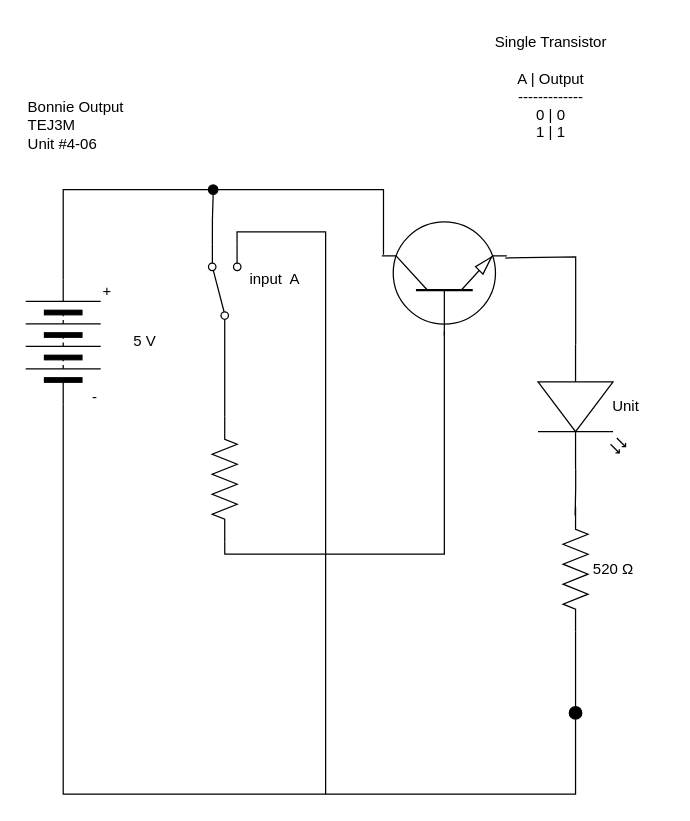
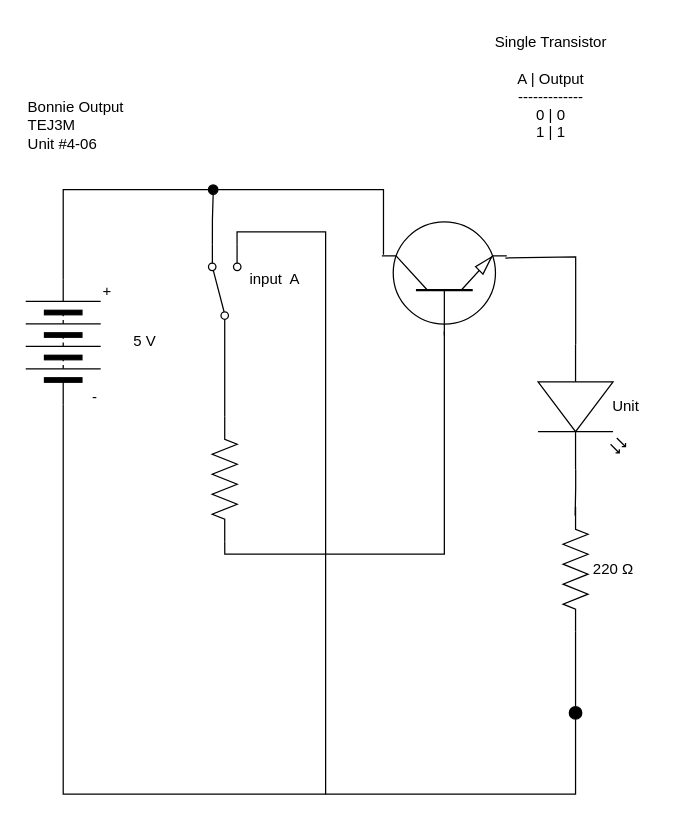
(614, 569) -> (614, 569)
